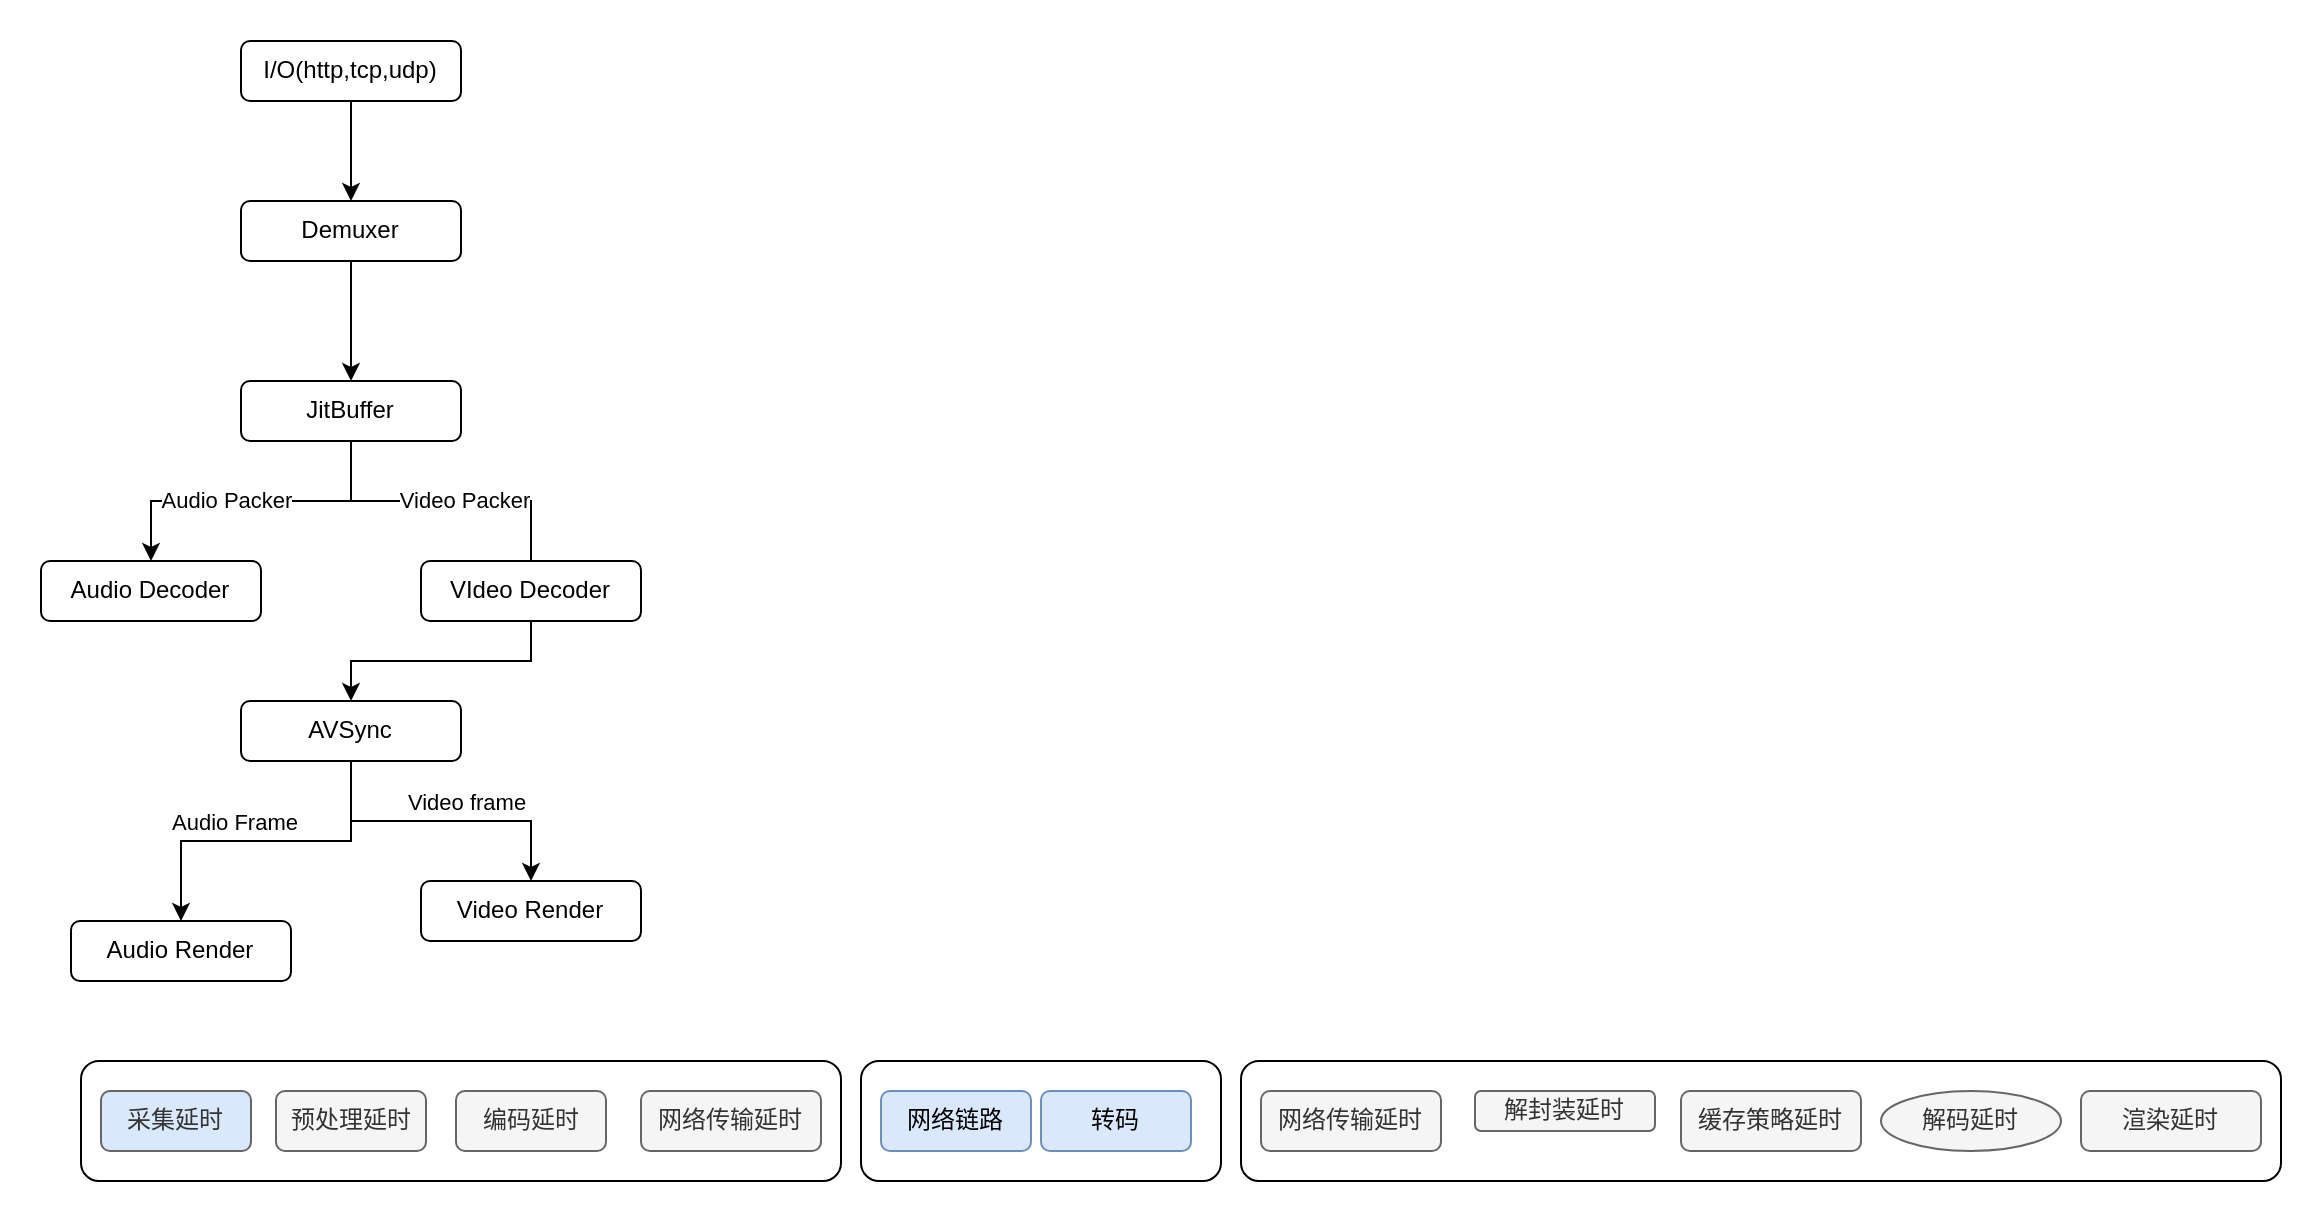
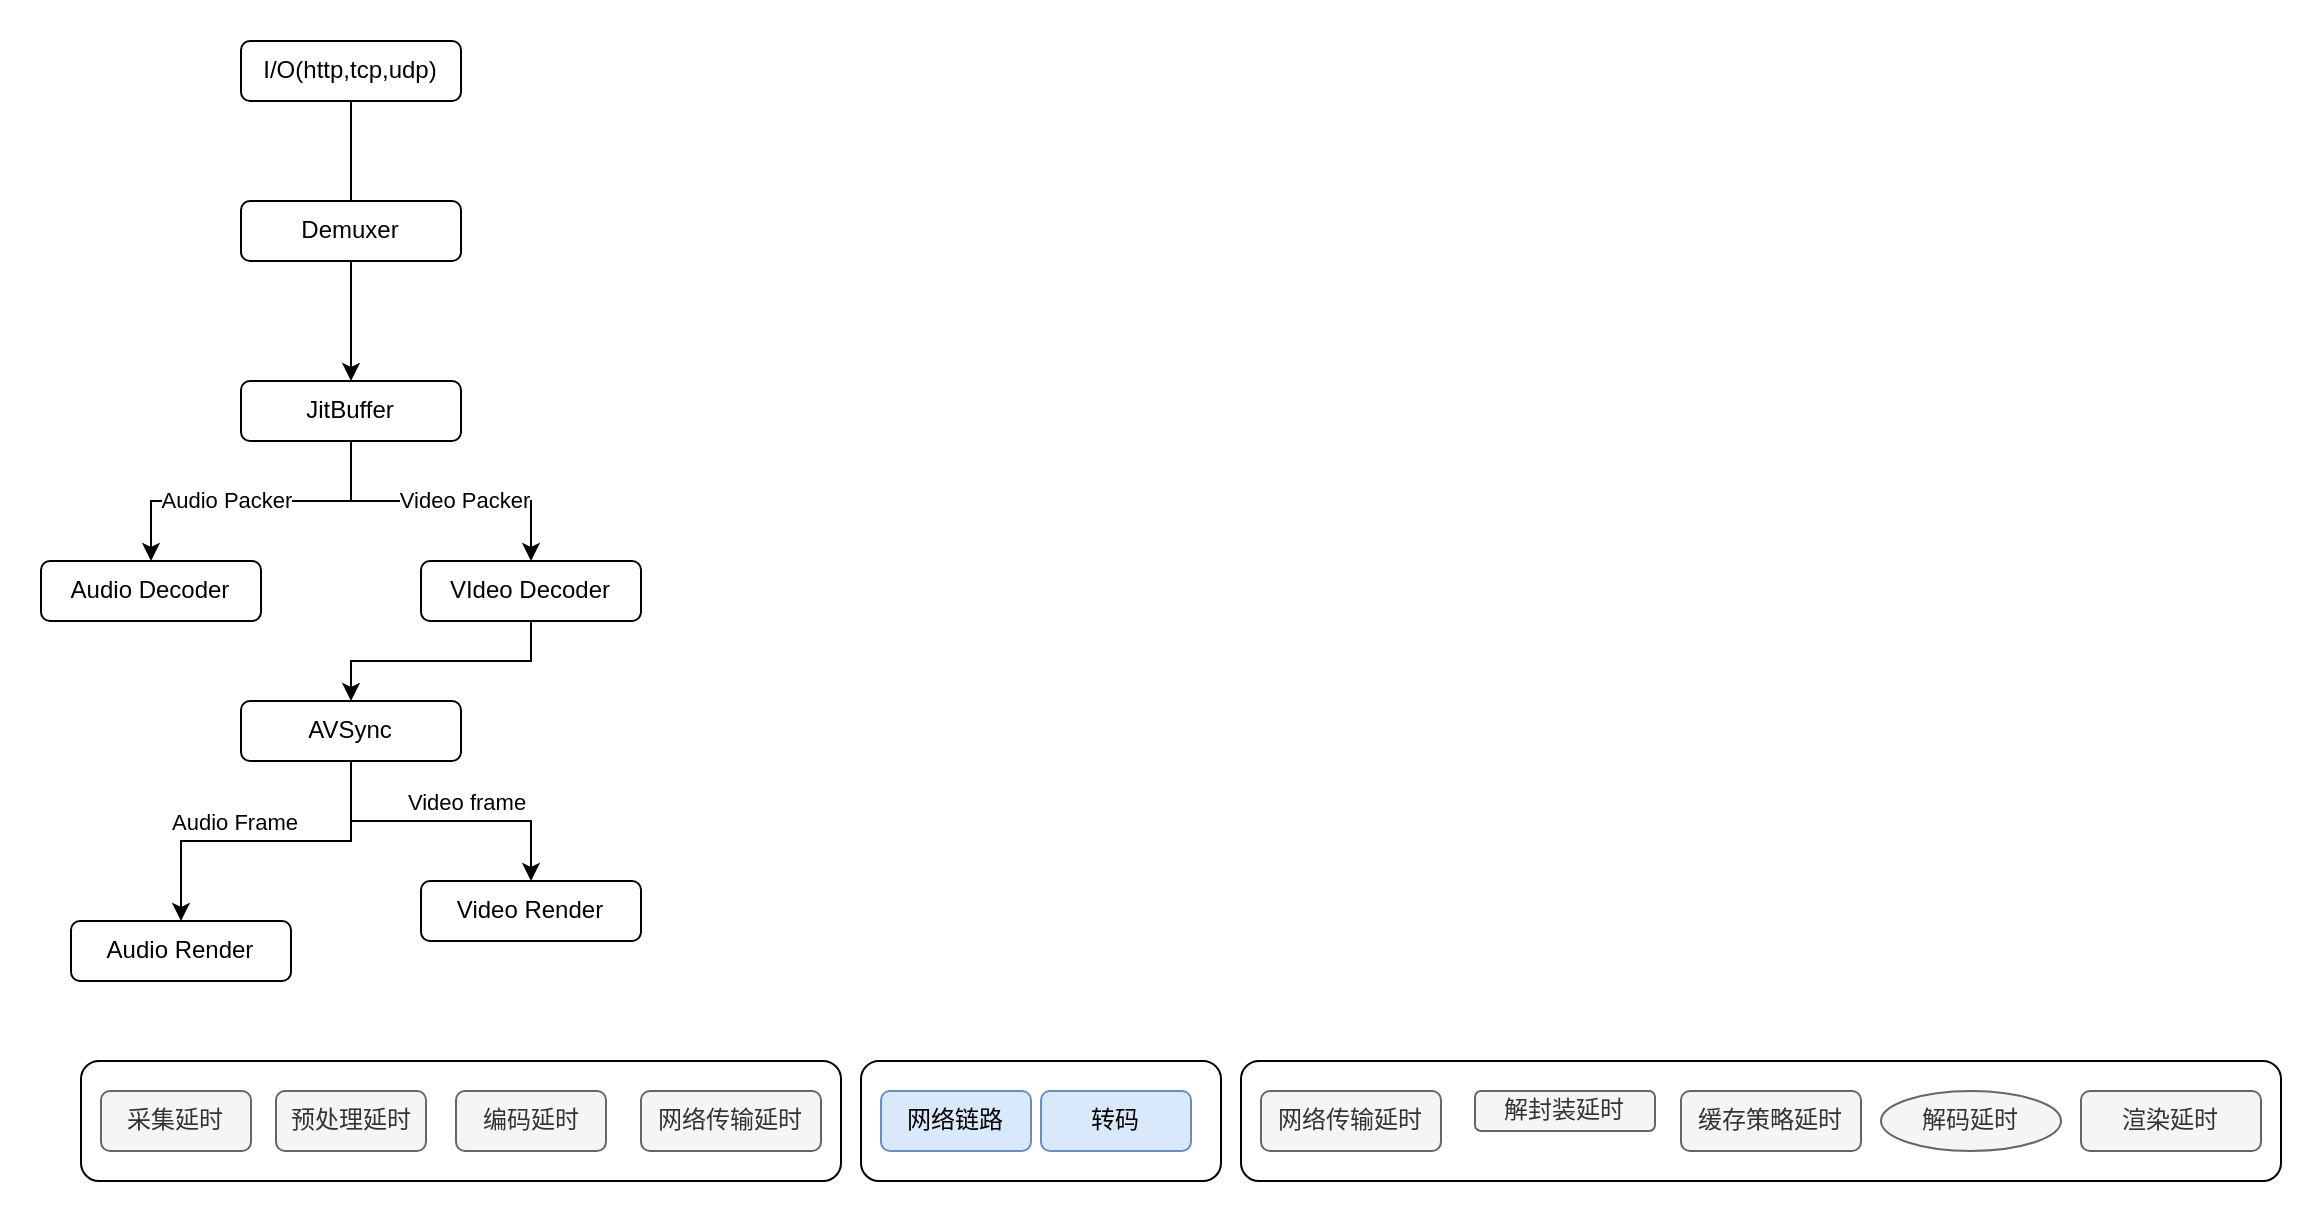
(351, 186) -> (351, 191)
(531, 551) -> (531, 546)
(176, 1121) -> (176, 1121)
